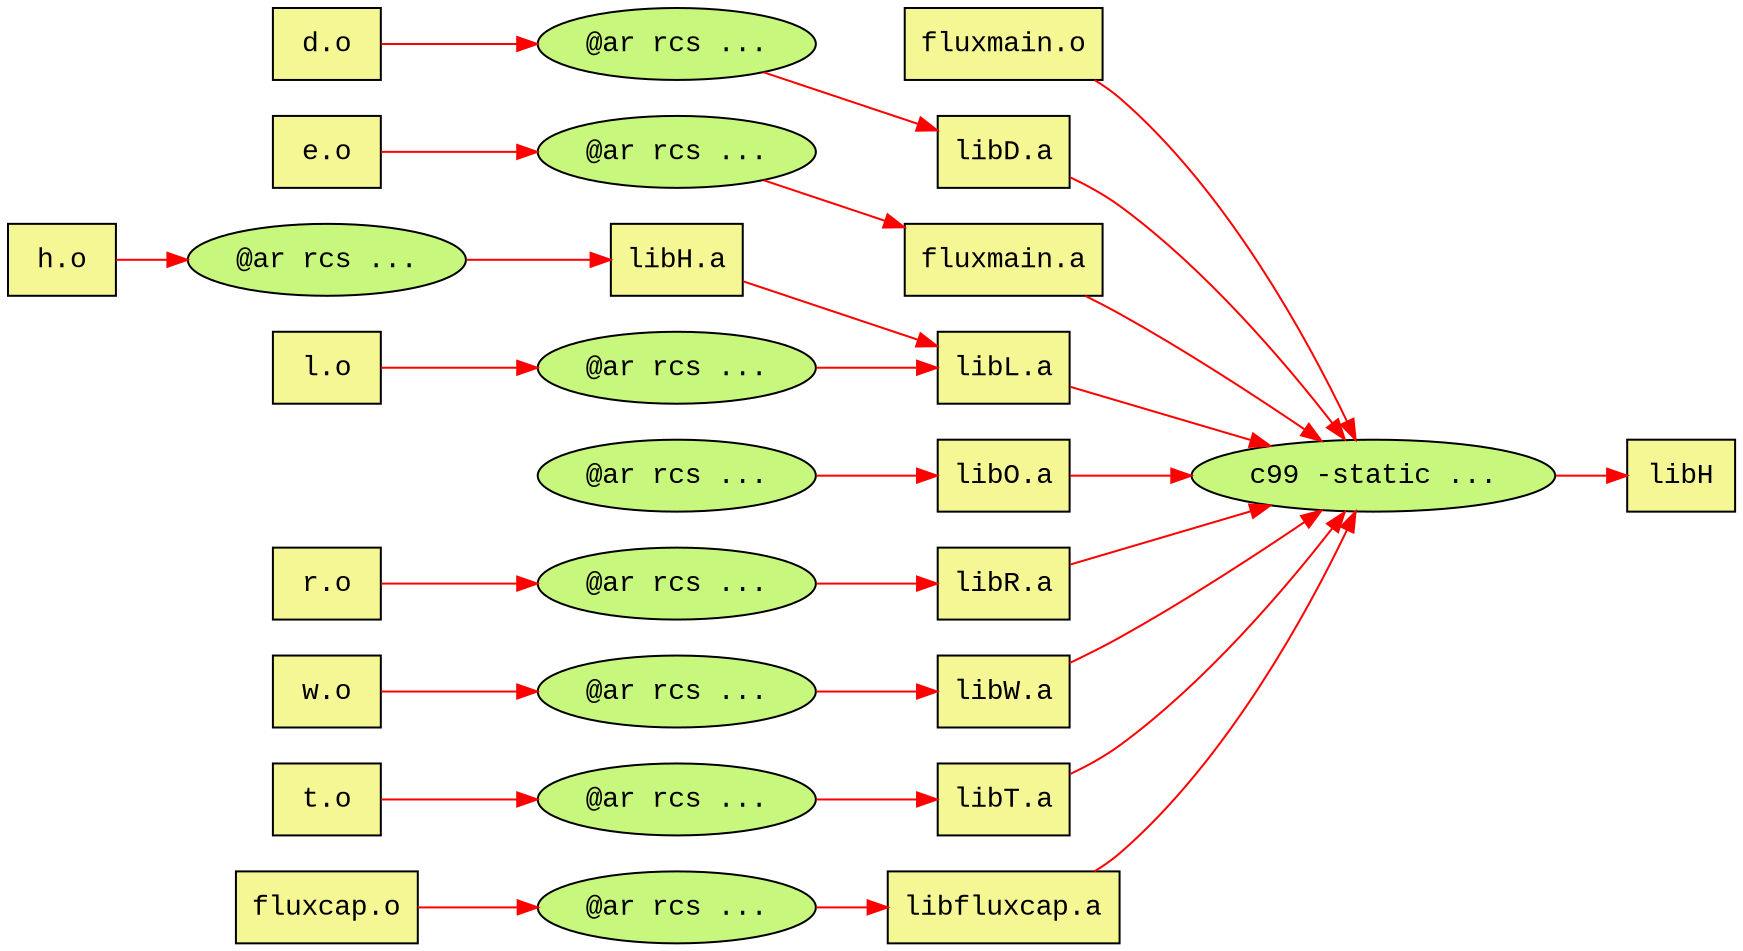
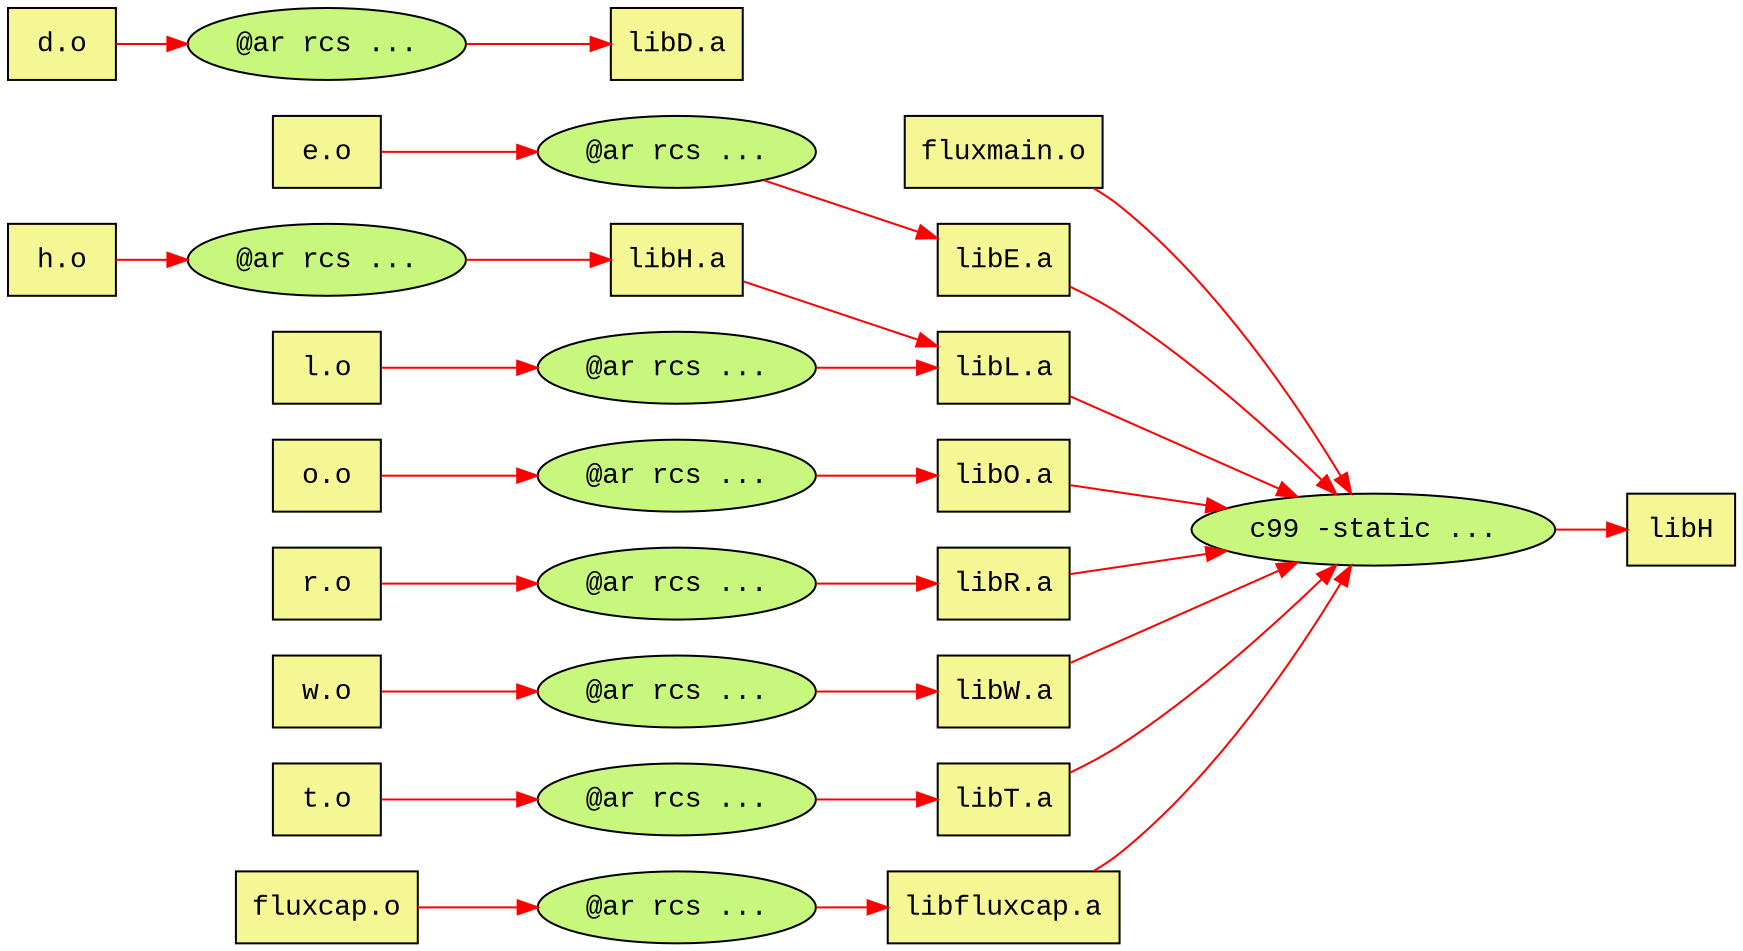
(1004, 260) -> (1004, 260)
(1213, 287) -> none
none -> (327, 476)
